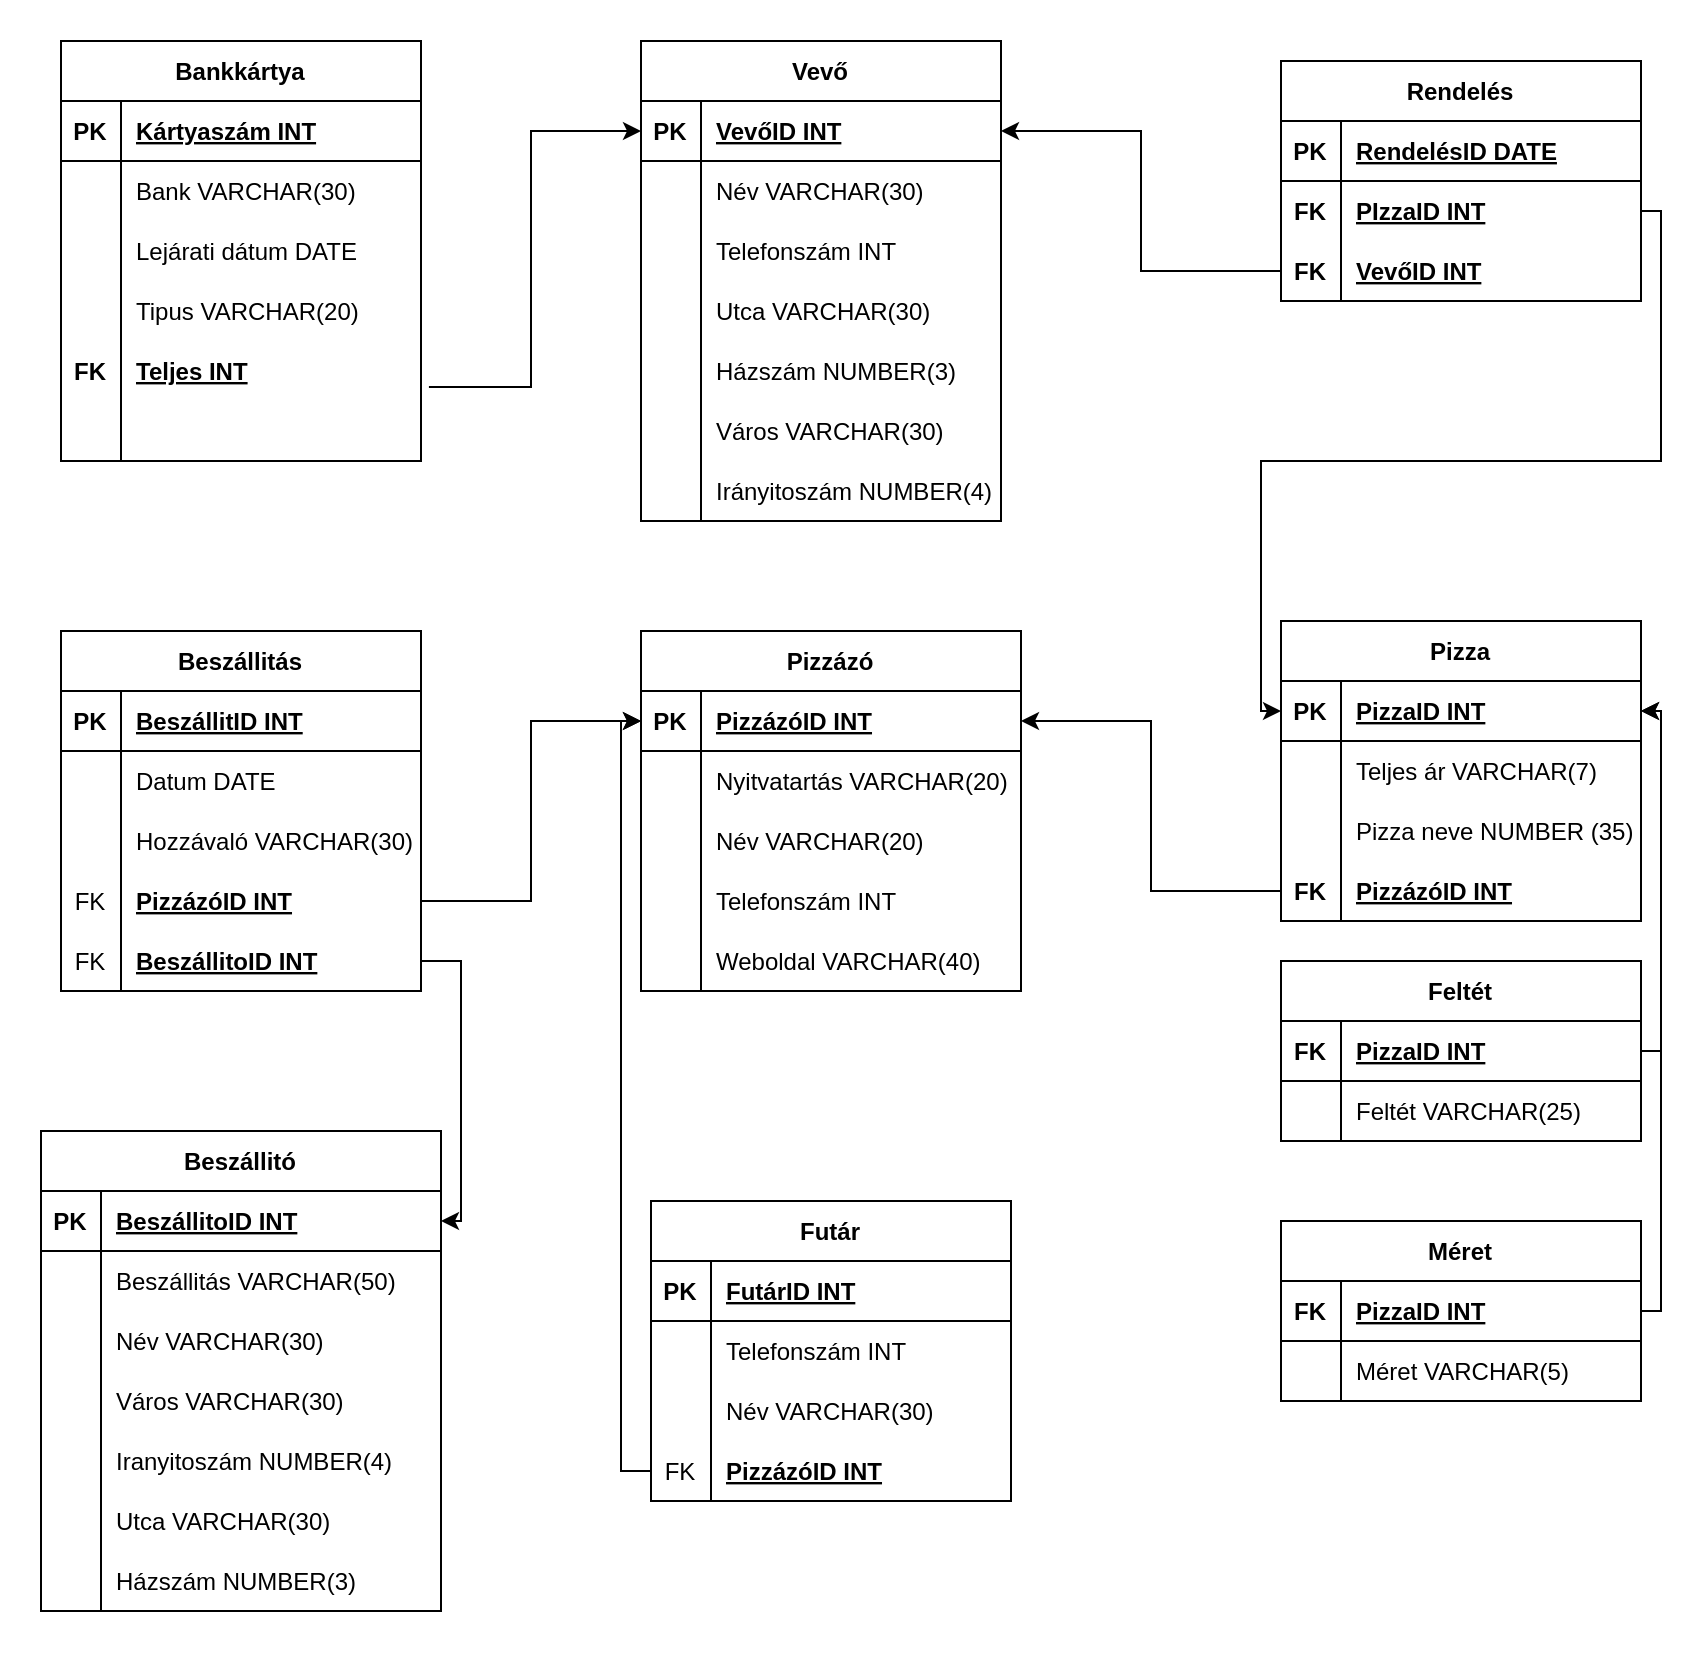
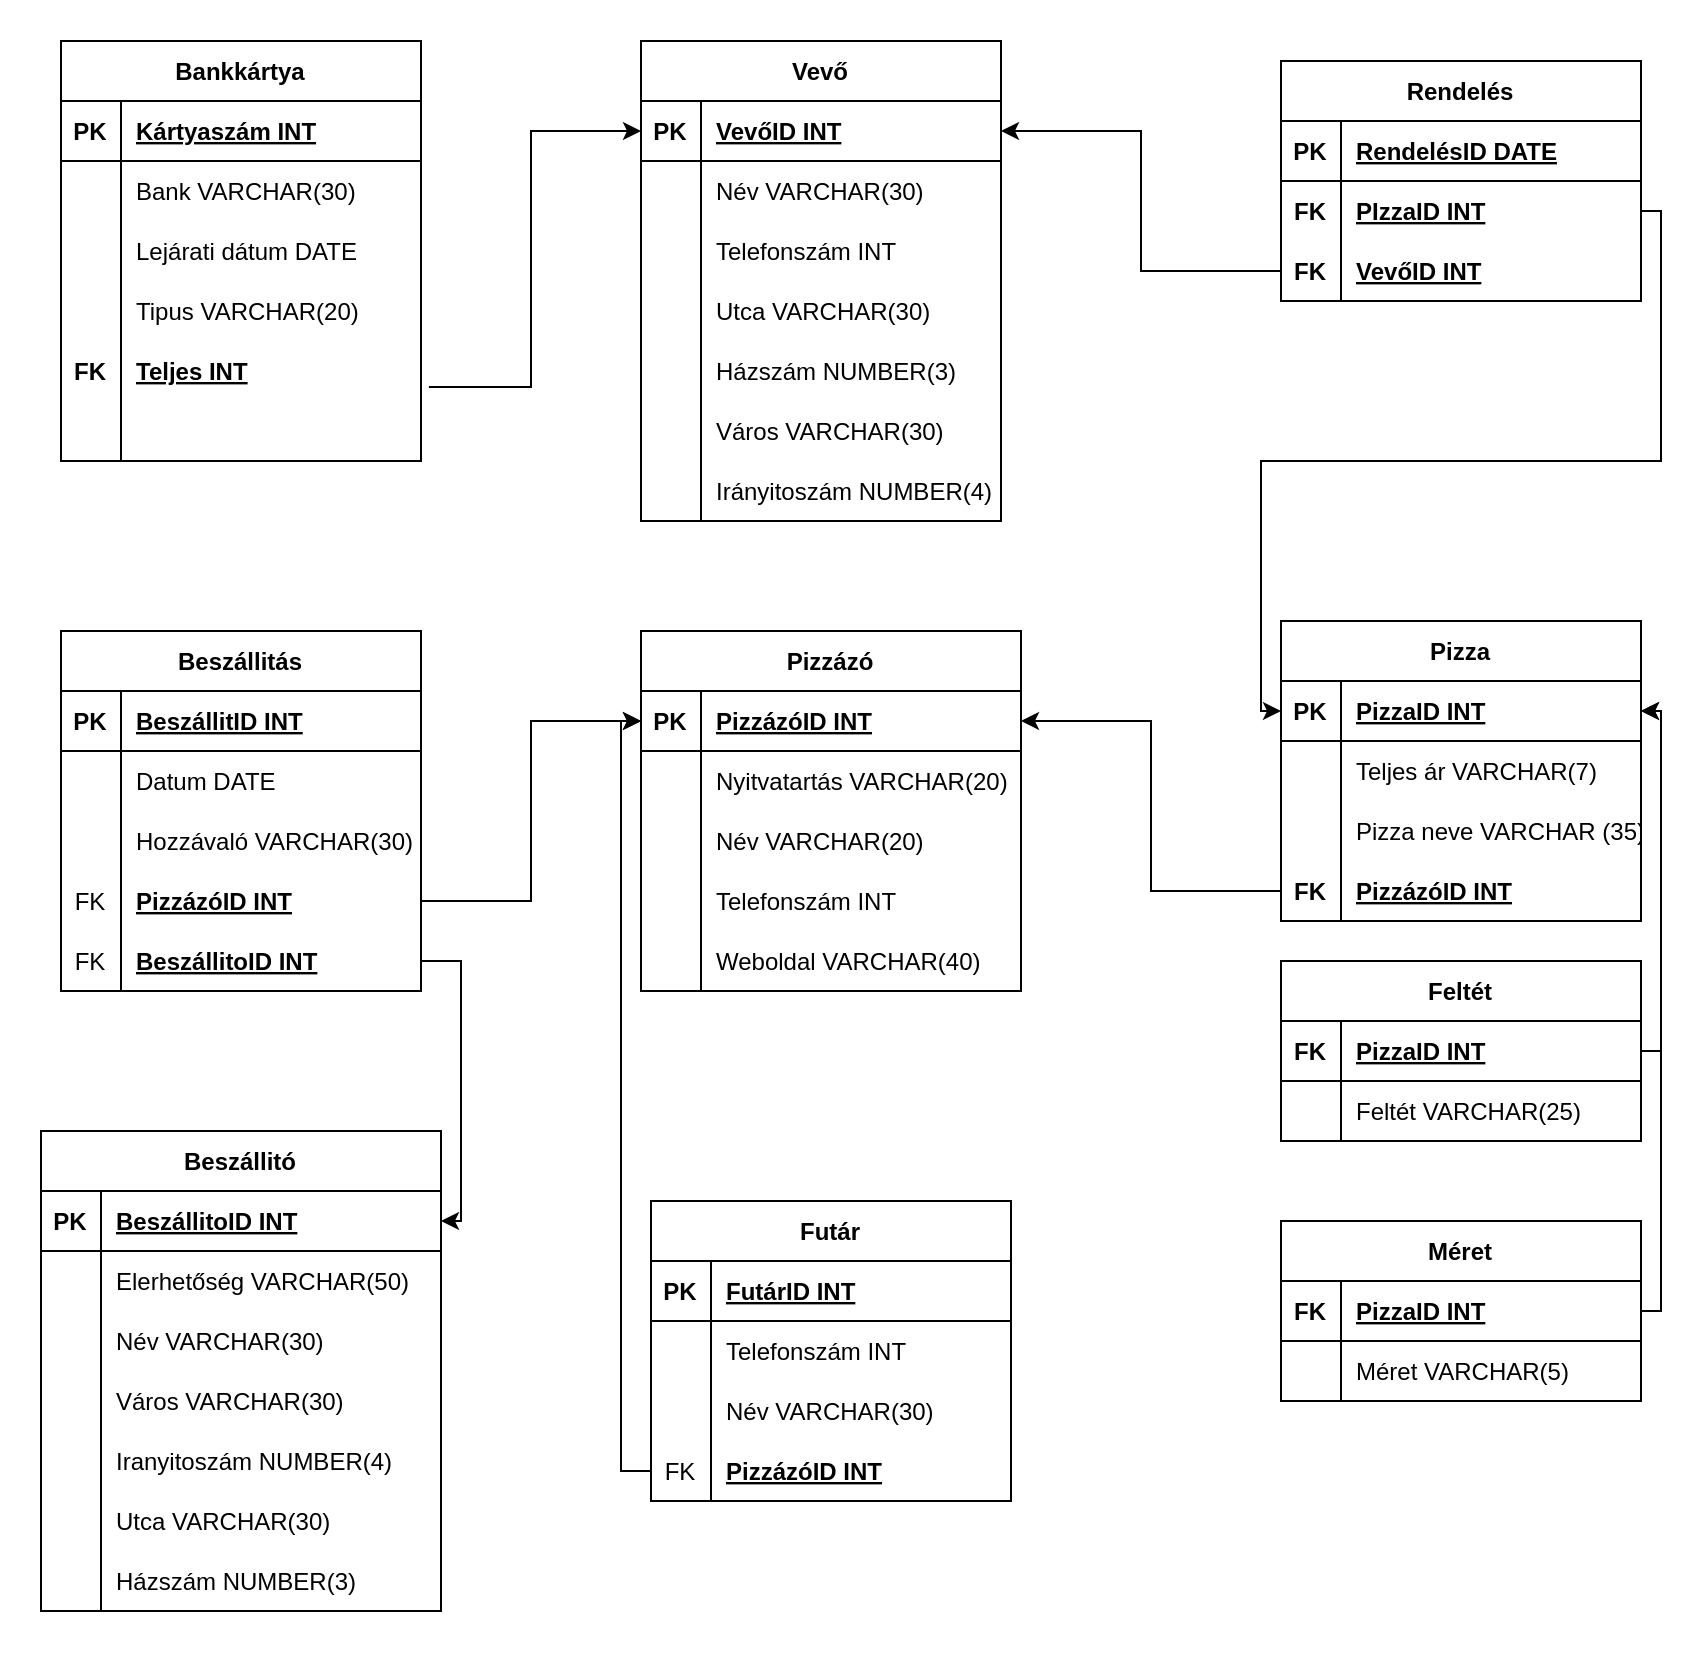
(1491, 832) -> (1498, 832)
(258, 1282) -> (264, 1282)
